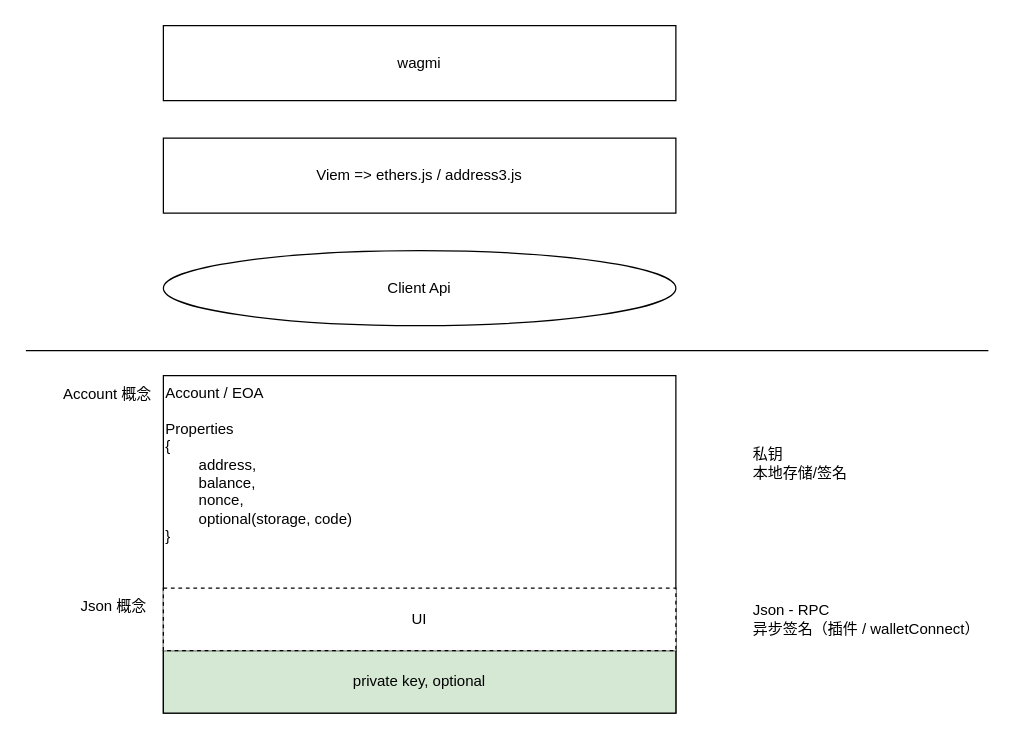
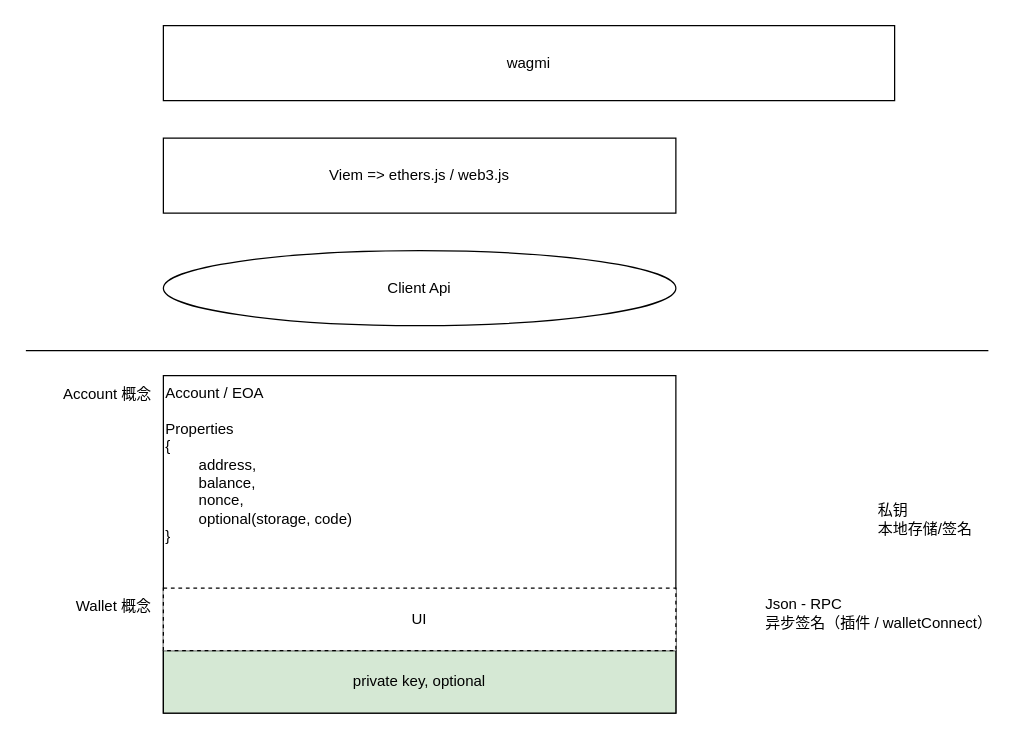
(419, 63) -> (529, 63)
(419, 176) -> (419, 176)
(813, 463) -> (938, 519)
(114, 607) -> (114, 607)
(876, 619) -> (888, 613)
